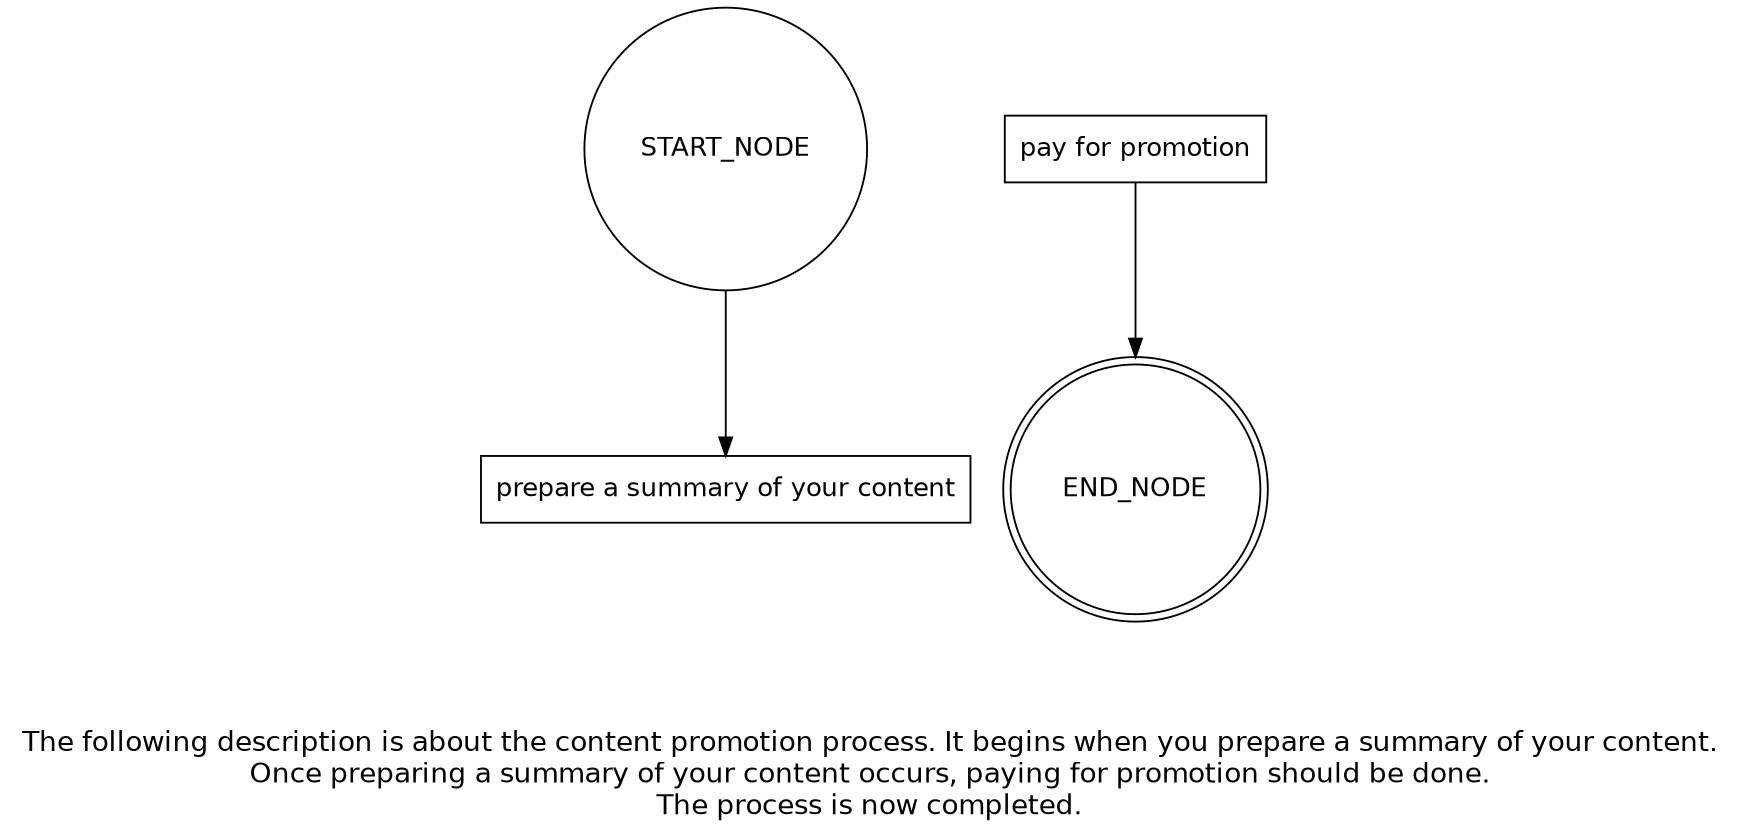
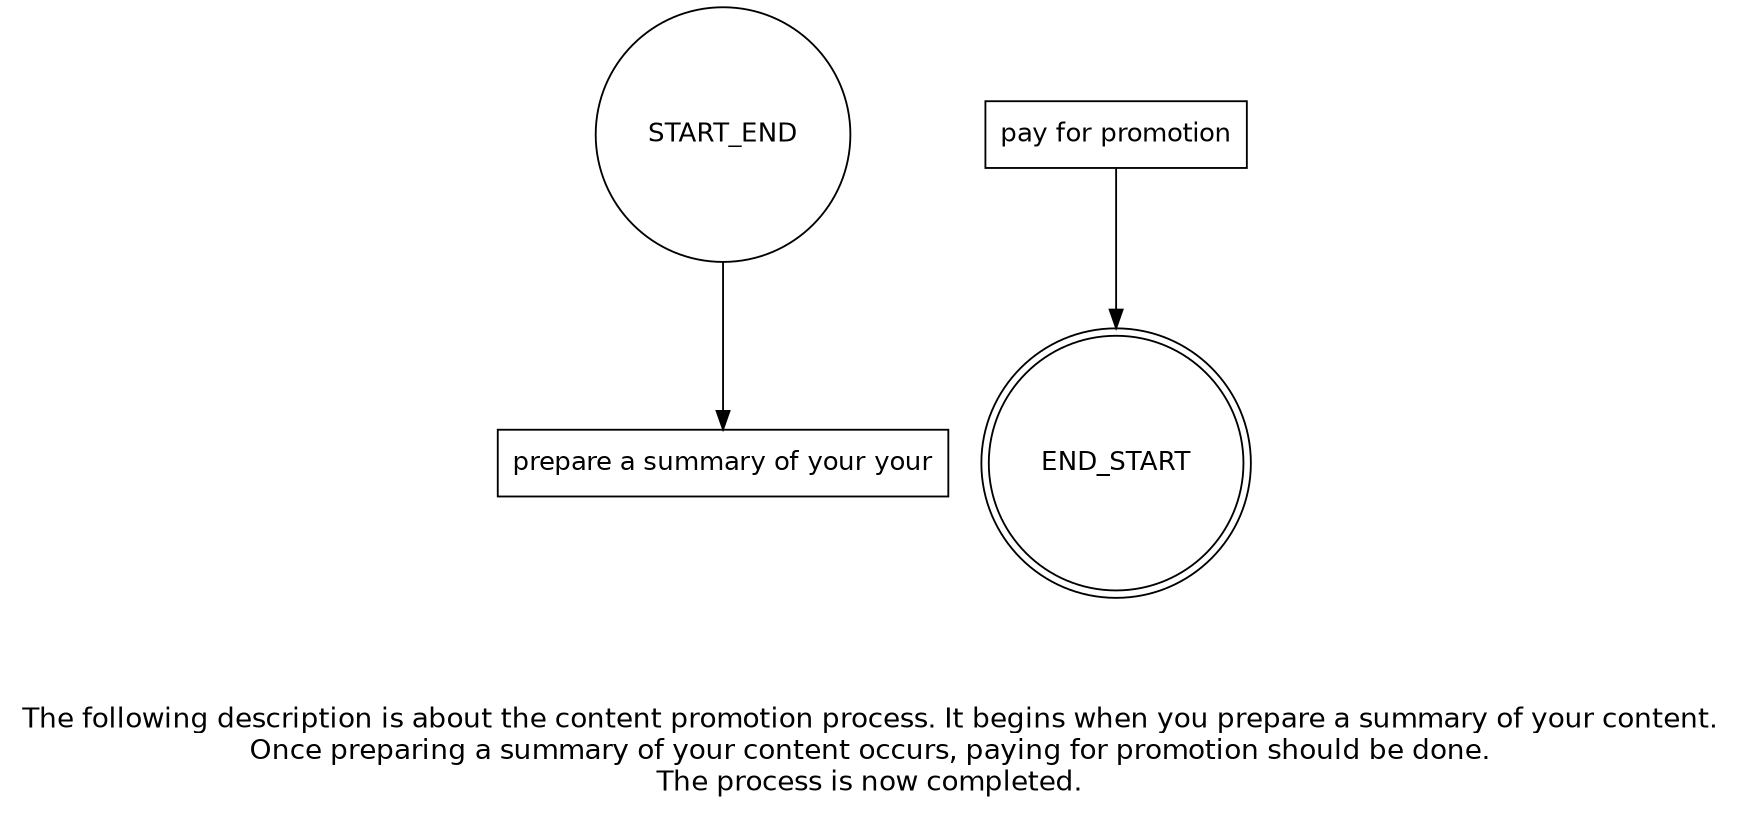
(726, 149) -> (723, 135)
(726, 489) -> (723, 463)
(1136, 489) -> (1116, 463)
